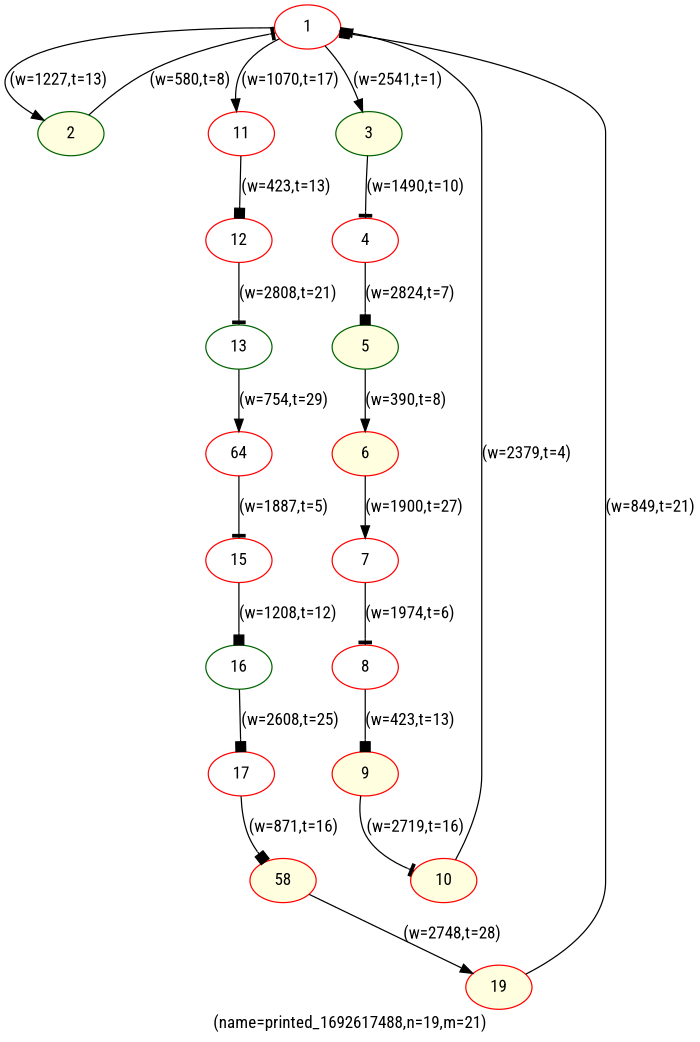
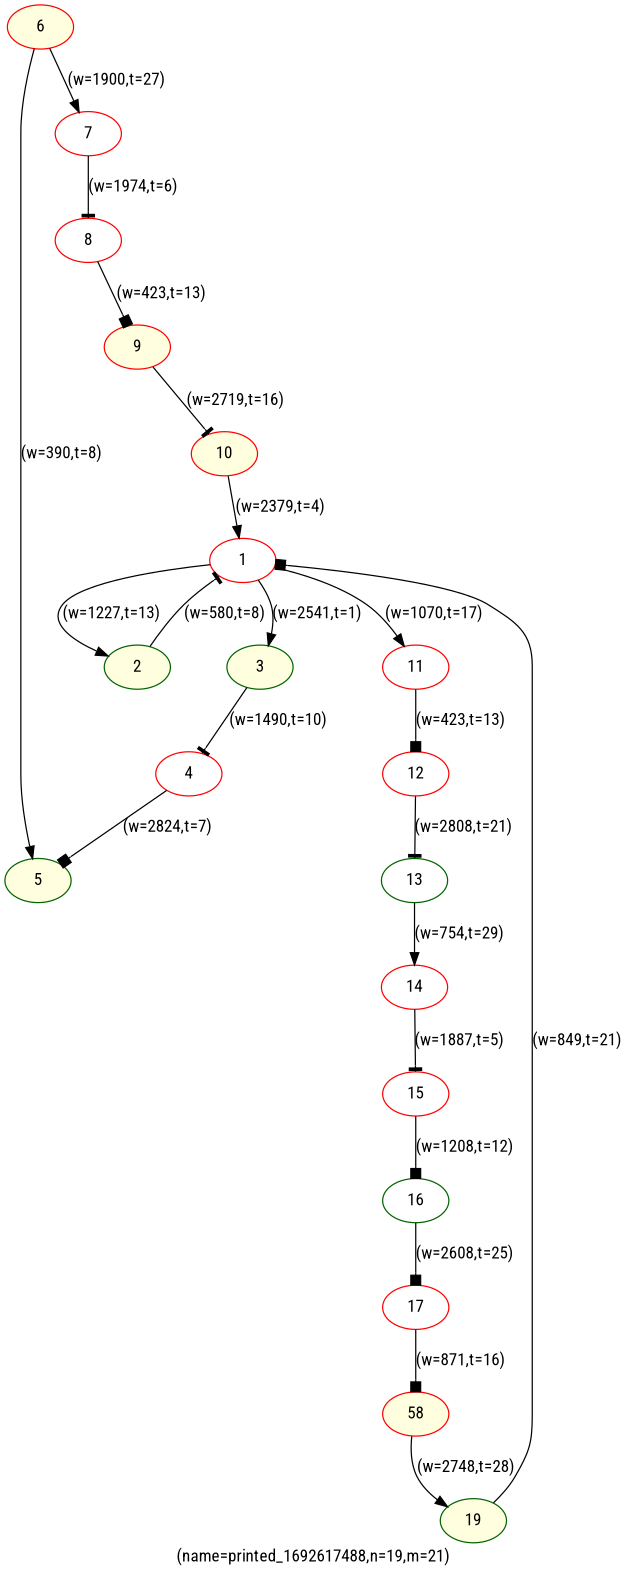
(365, 394) -> (21, 447)
(239, 454) -> (415, 987)
(499, 987) -> (473, 1521)
